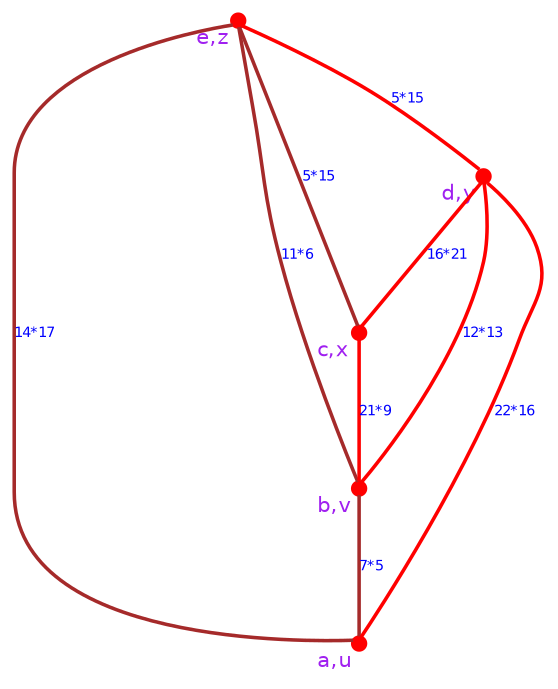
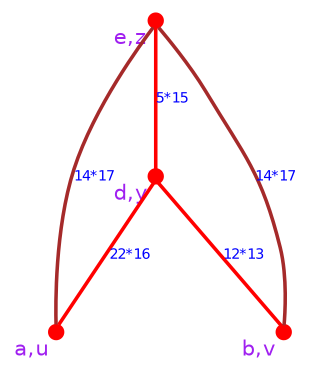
(299, 255) -> (277, 176)
(359, 333) -> none
(359, 566) -> none
